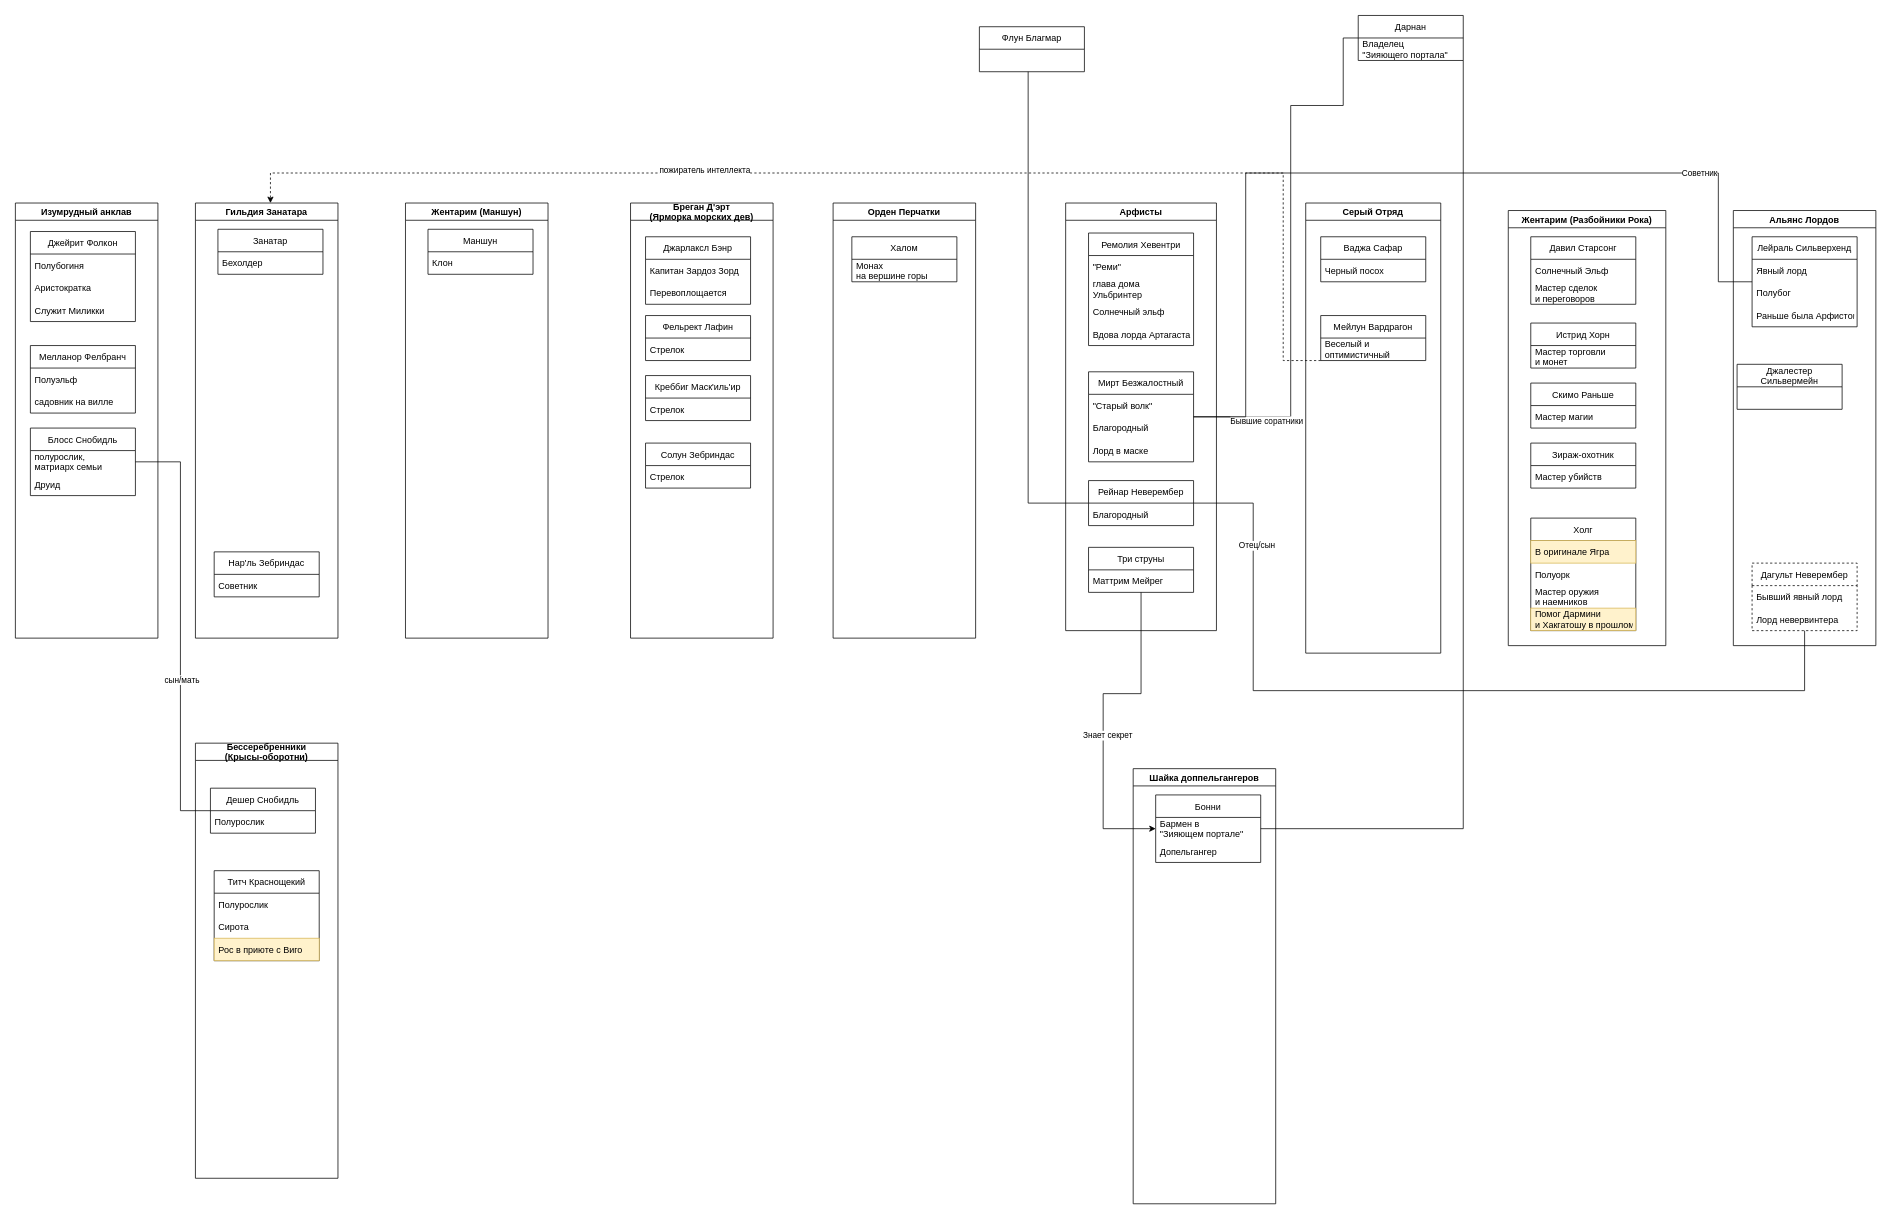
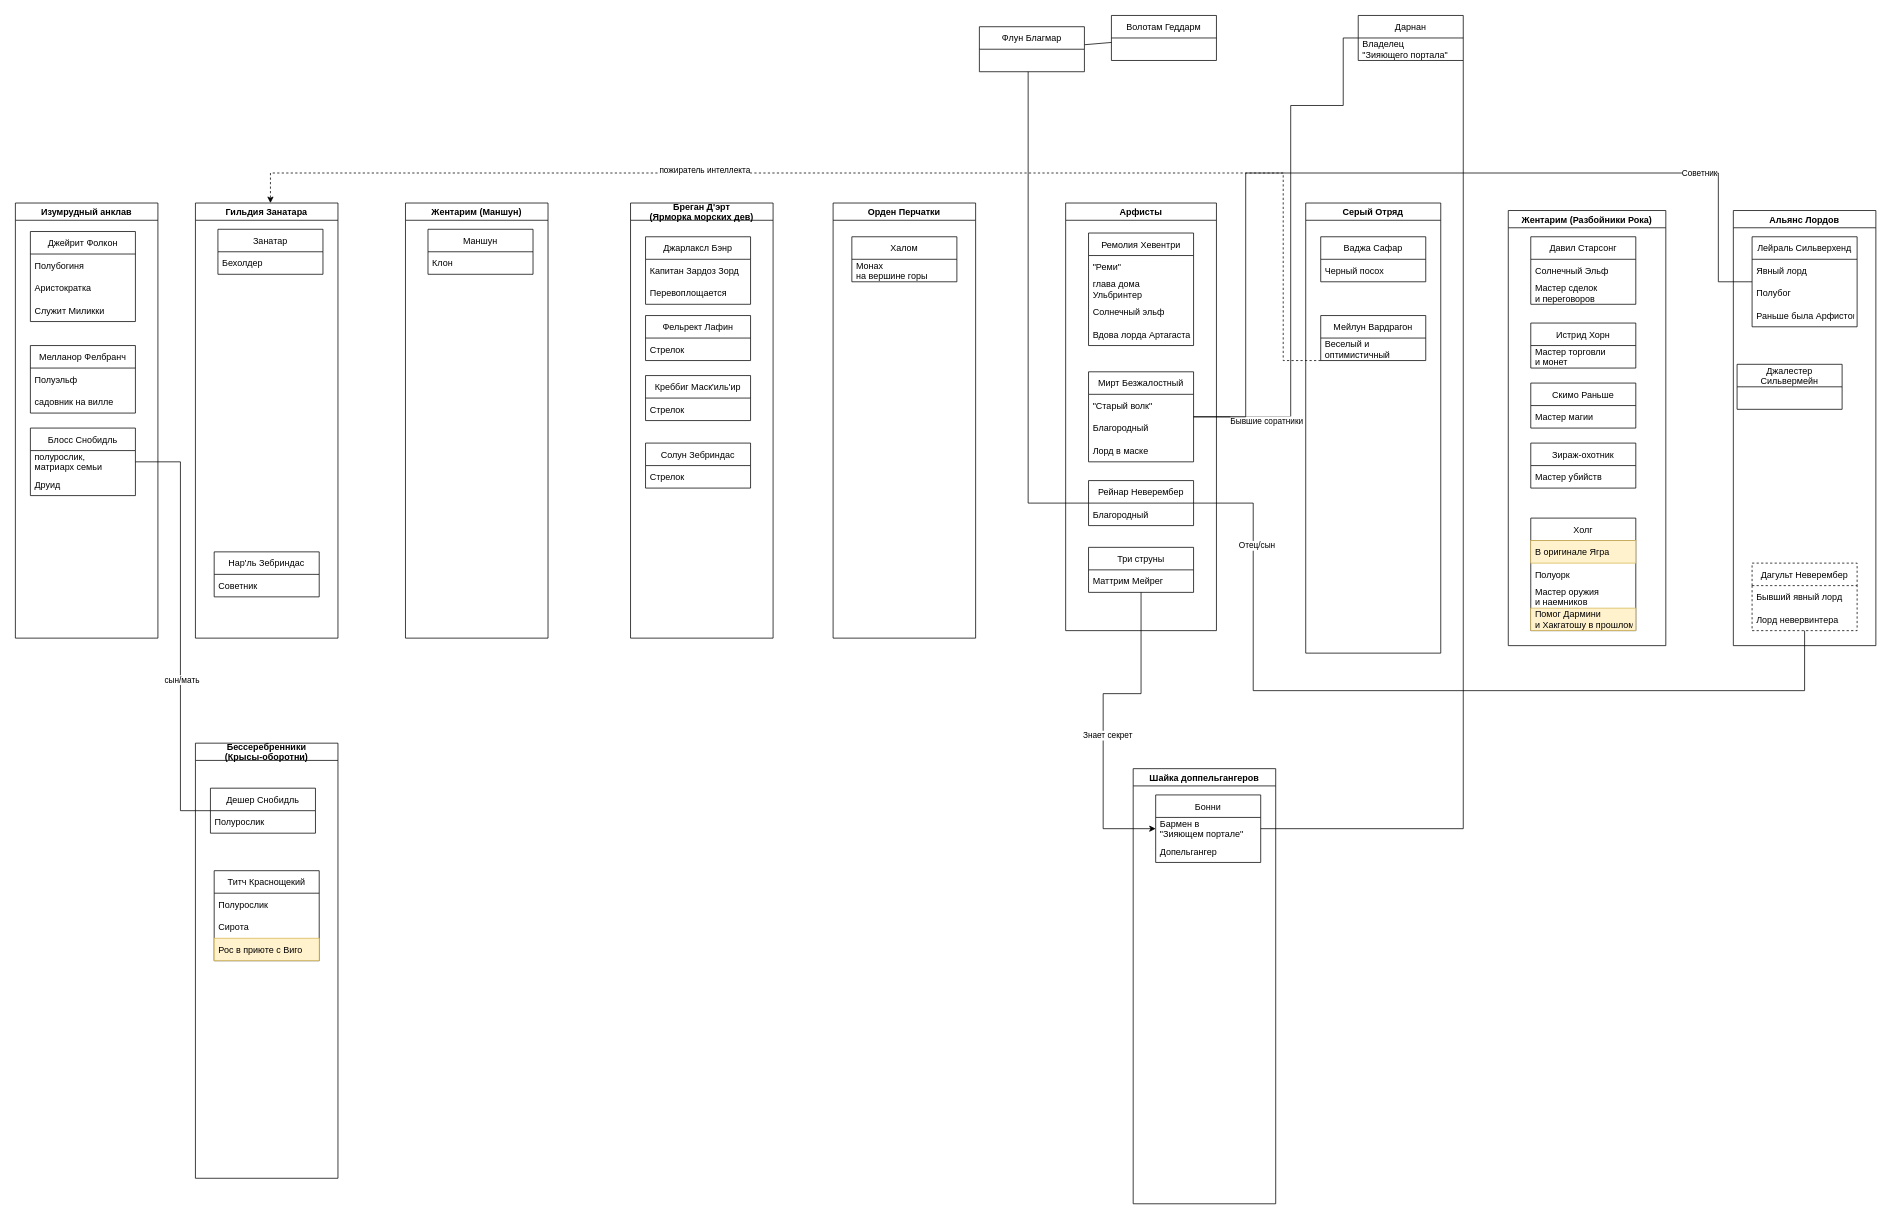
none -> (1164, 38)
none -> (1097, 44)
